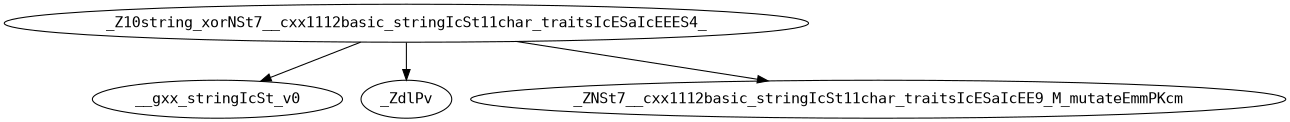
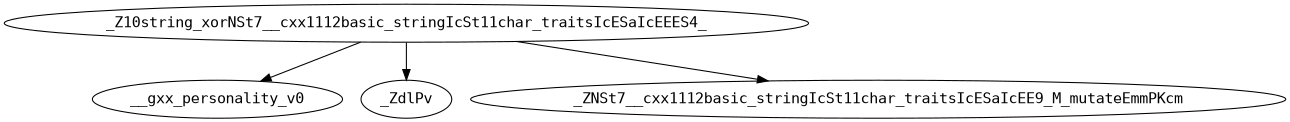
(217, 99) -> (217, 99)
